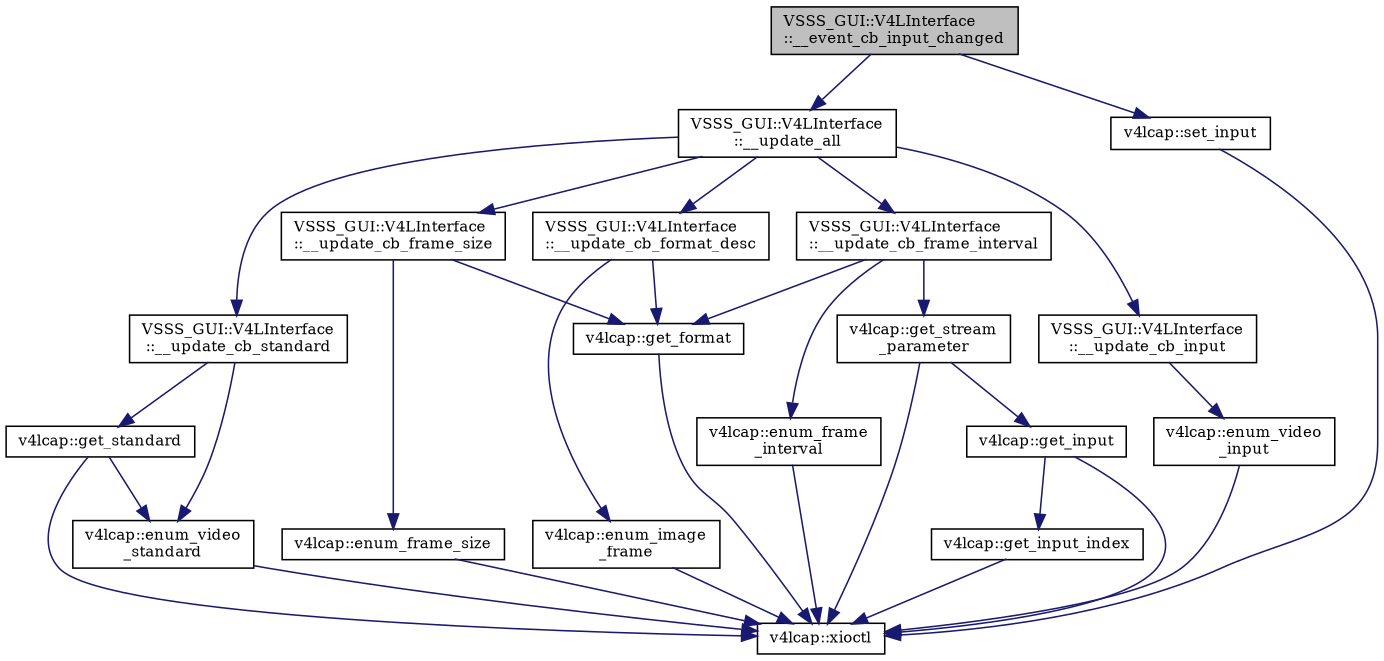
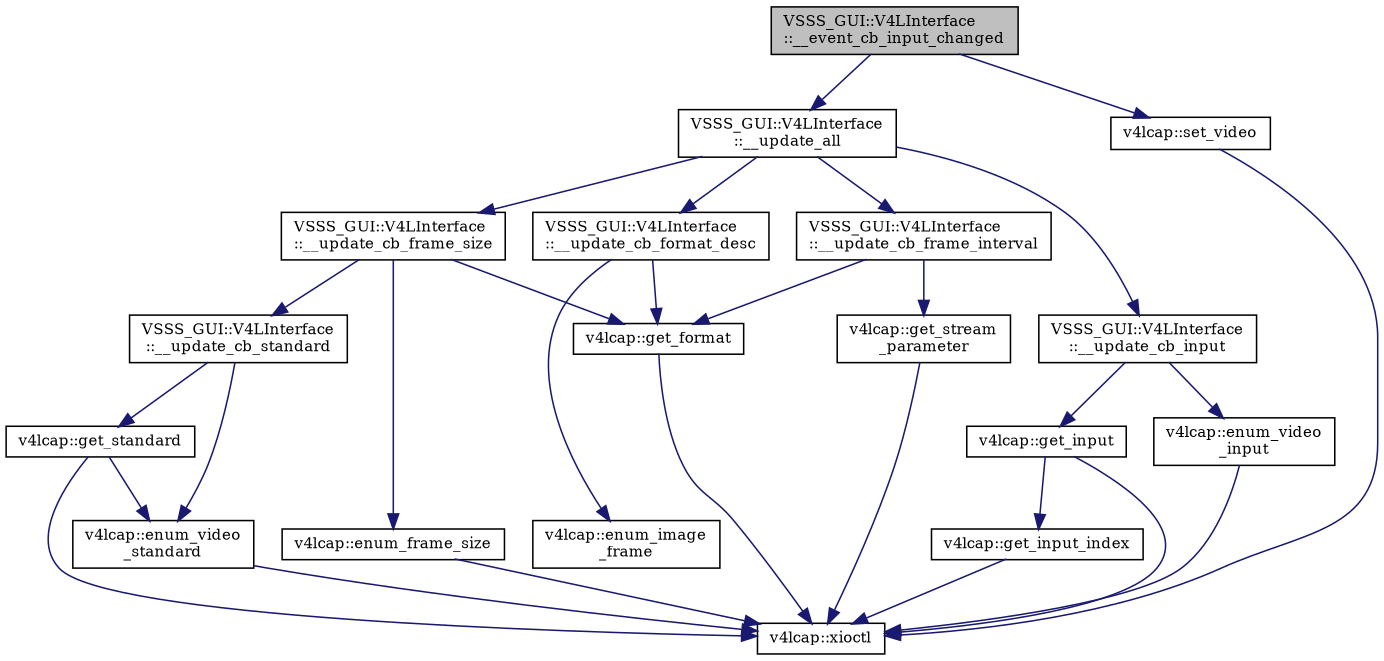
(1191, 133) -> (1191, 133)
(421, 161) -> (323, 283)
(984, 389) -> (1098, 389)
(789, 442) -> none
(726, 592) -> none
